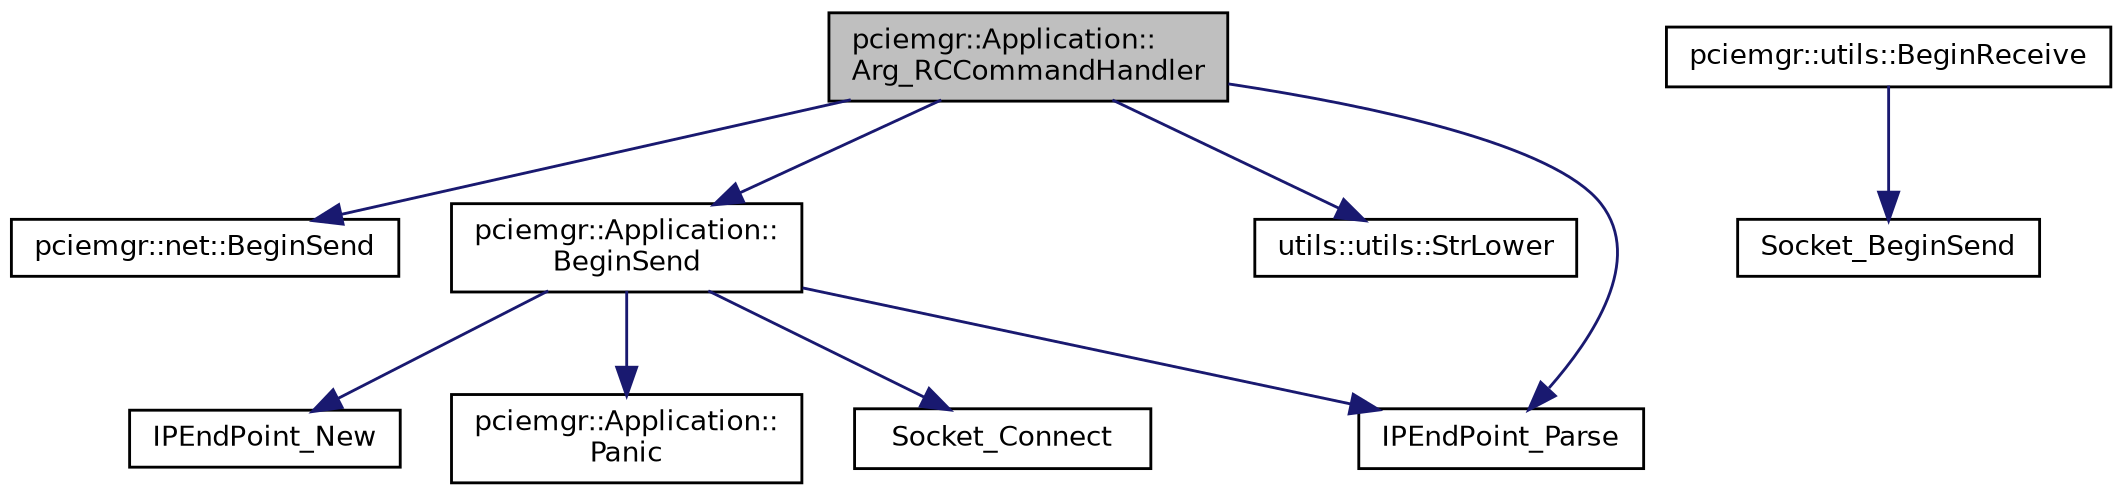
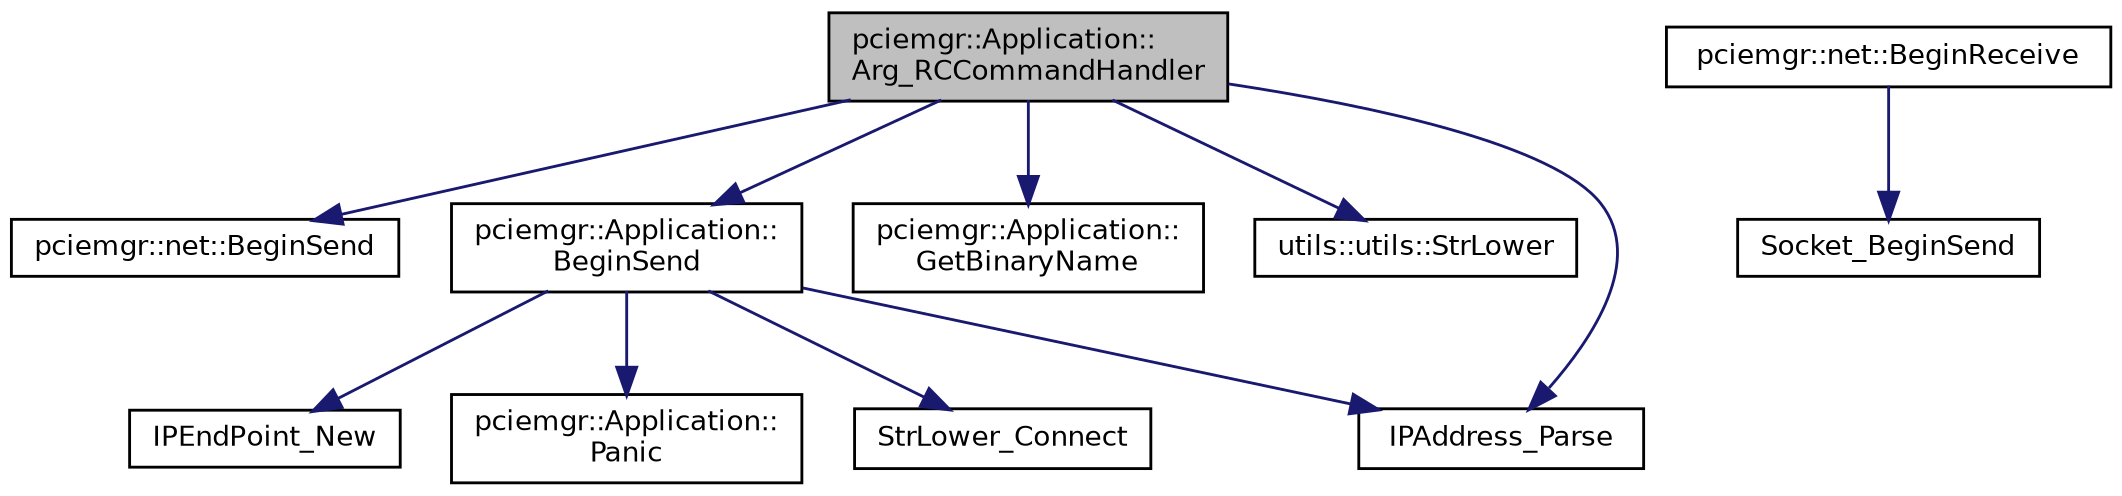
(1889, 57) -> (1889, 57)
none -> (1028, 248)
(1003, 439) -> (1003, 439)
(1501, 439) -> (1501, 439)
